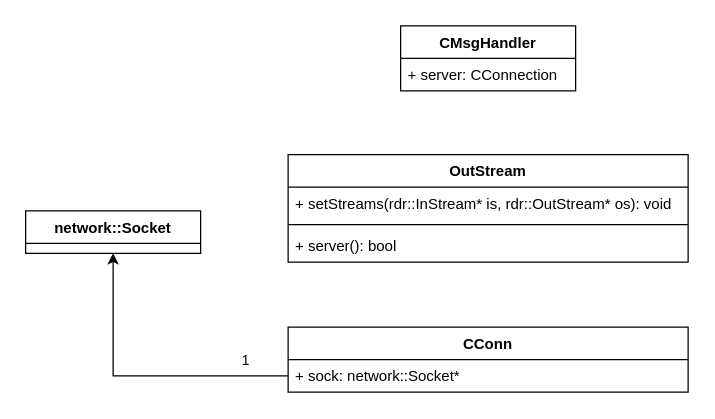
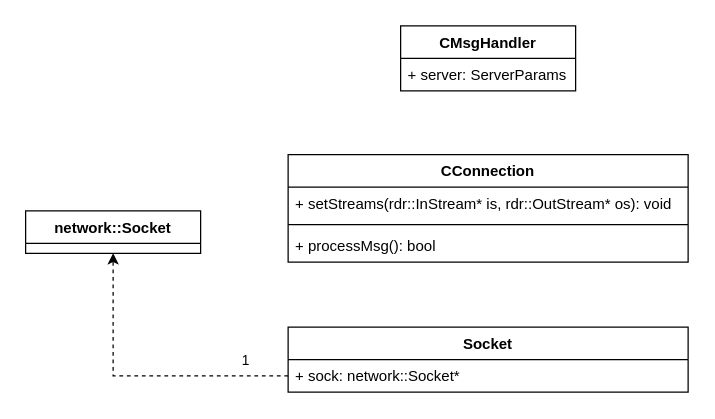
(489, 76) -> (489, 85)
(488, 172) -> (488, 172)
(355, 247) -> (372, 247)
(488, 345) -> (488, 345)
(144, 376) -> (144, 376)
